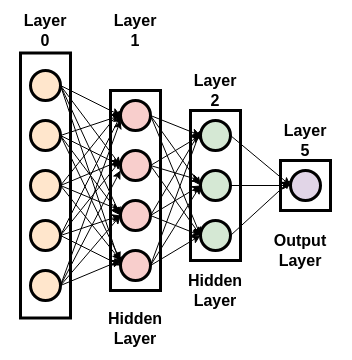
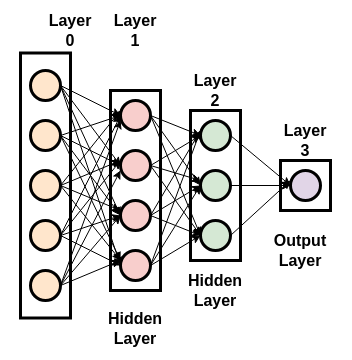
(46, 31) -> (71, 31)
(306, 141) -> (306, 141)
